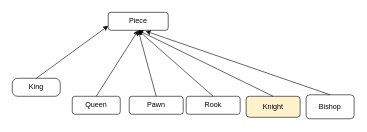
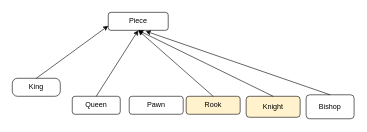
(148, 65) -> none
(213, 105) -> (213, 105)
